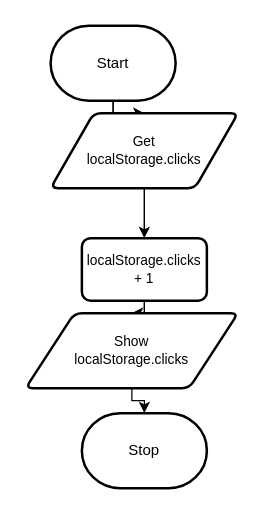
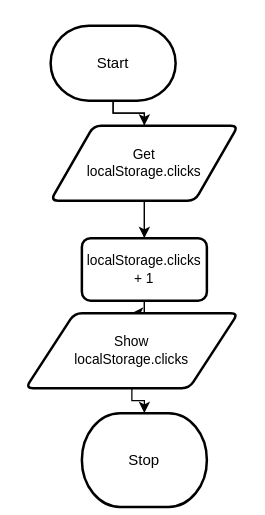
(144, 151) -> (144, 163)
(144, 451) -> (144, 460)
